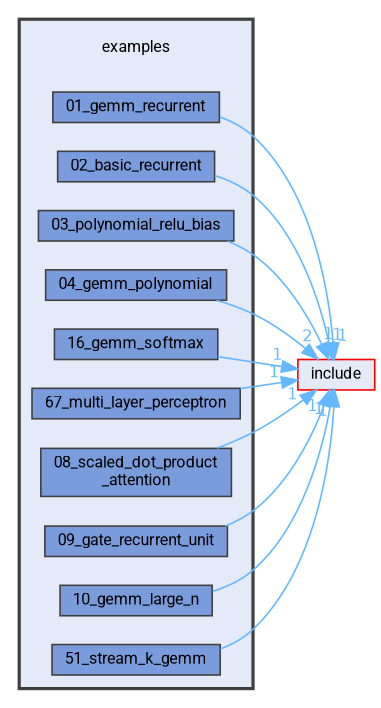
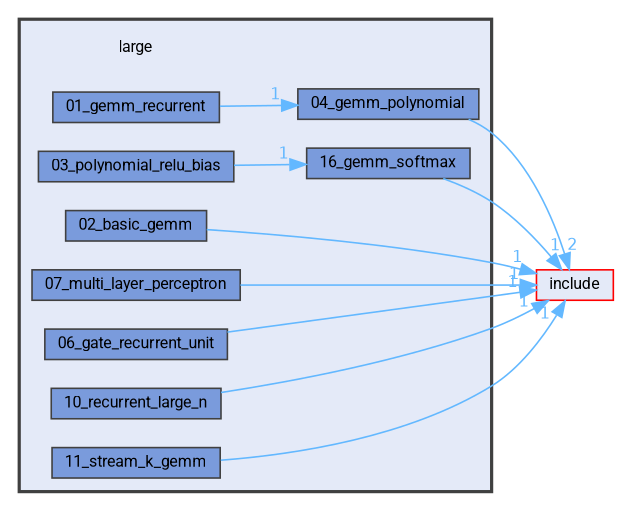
(136, 48) -> (136, 48)
(136, 167) -> (136, 226)
(304, 214) -> (251, 106)
(284, 284) -> (262, 165)
(136, 404) -> (136, 285)
(136, 472) -> none
(136, 541) -> (136, 344)
(136, 601) -> (136, 404)
(136, 660) -> (136, 463)
